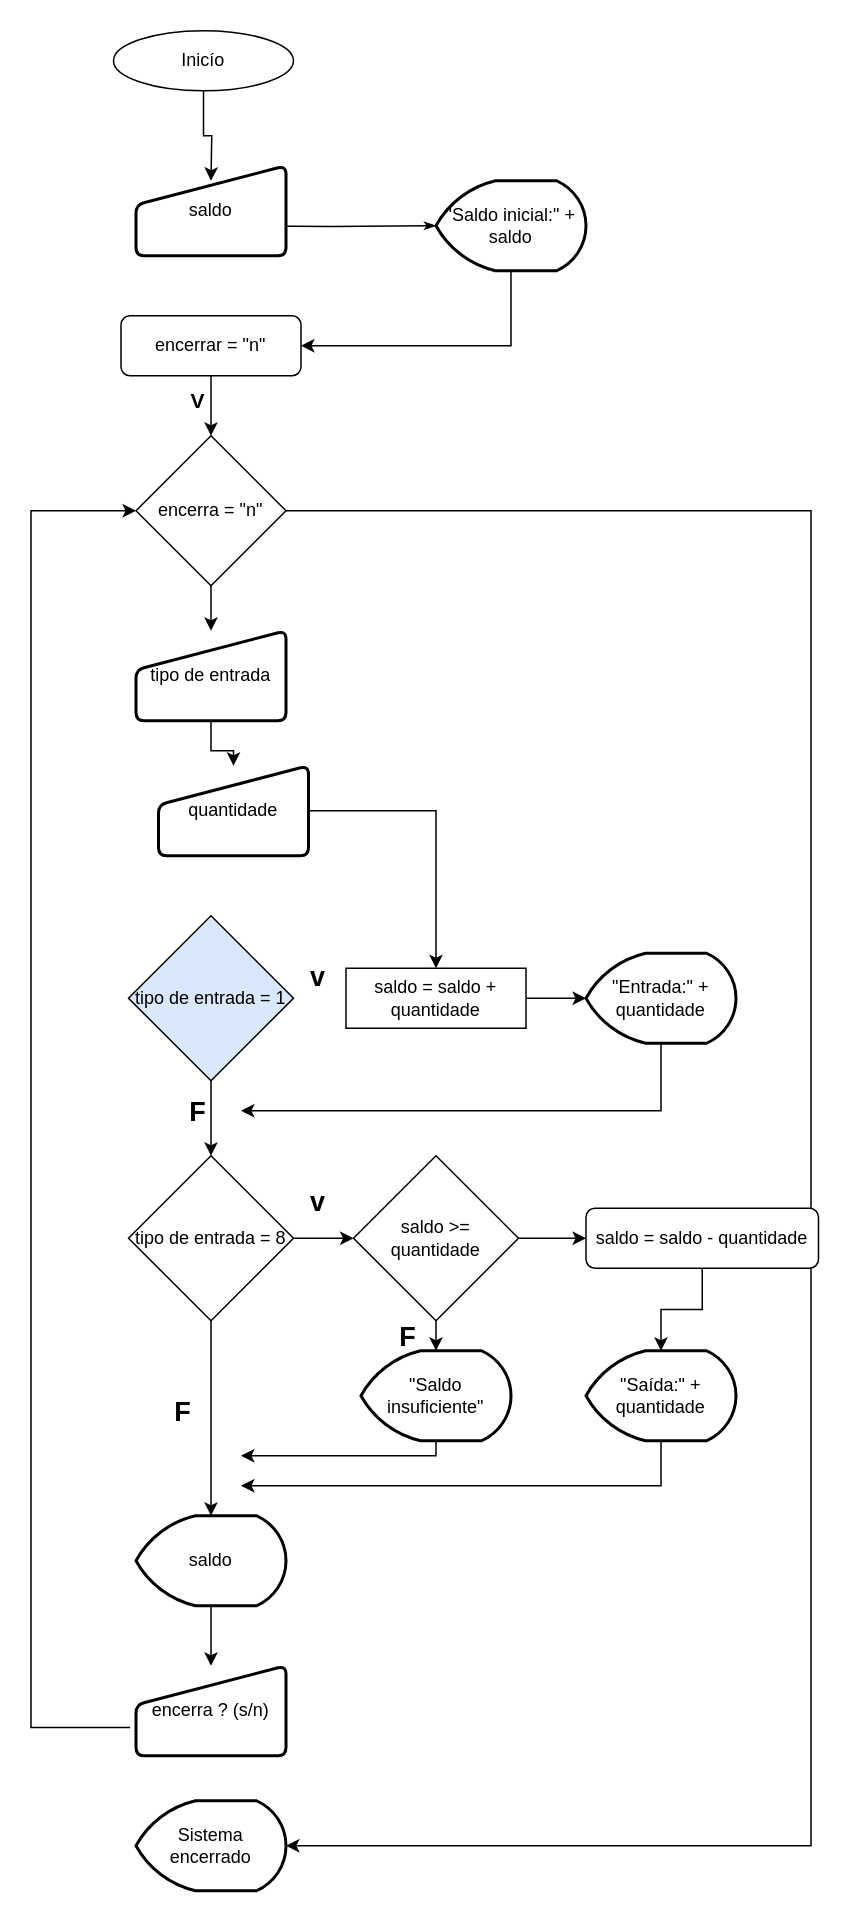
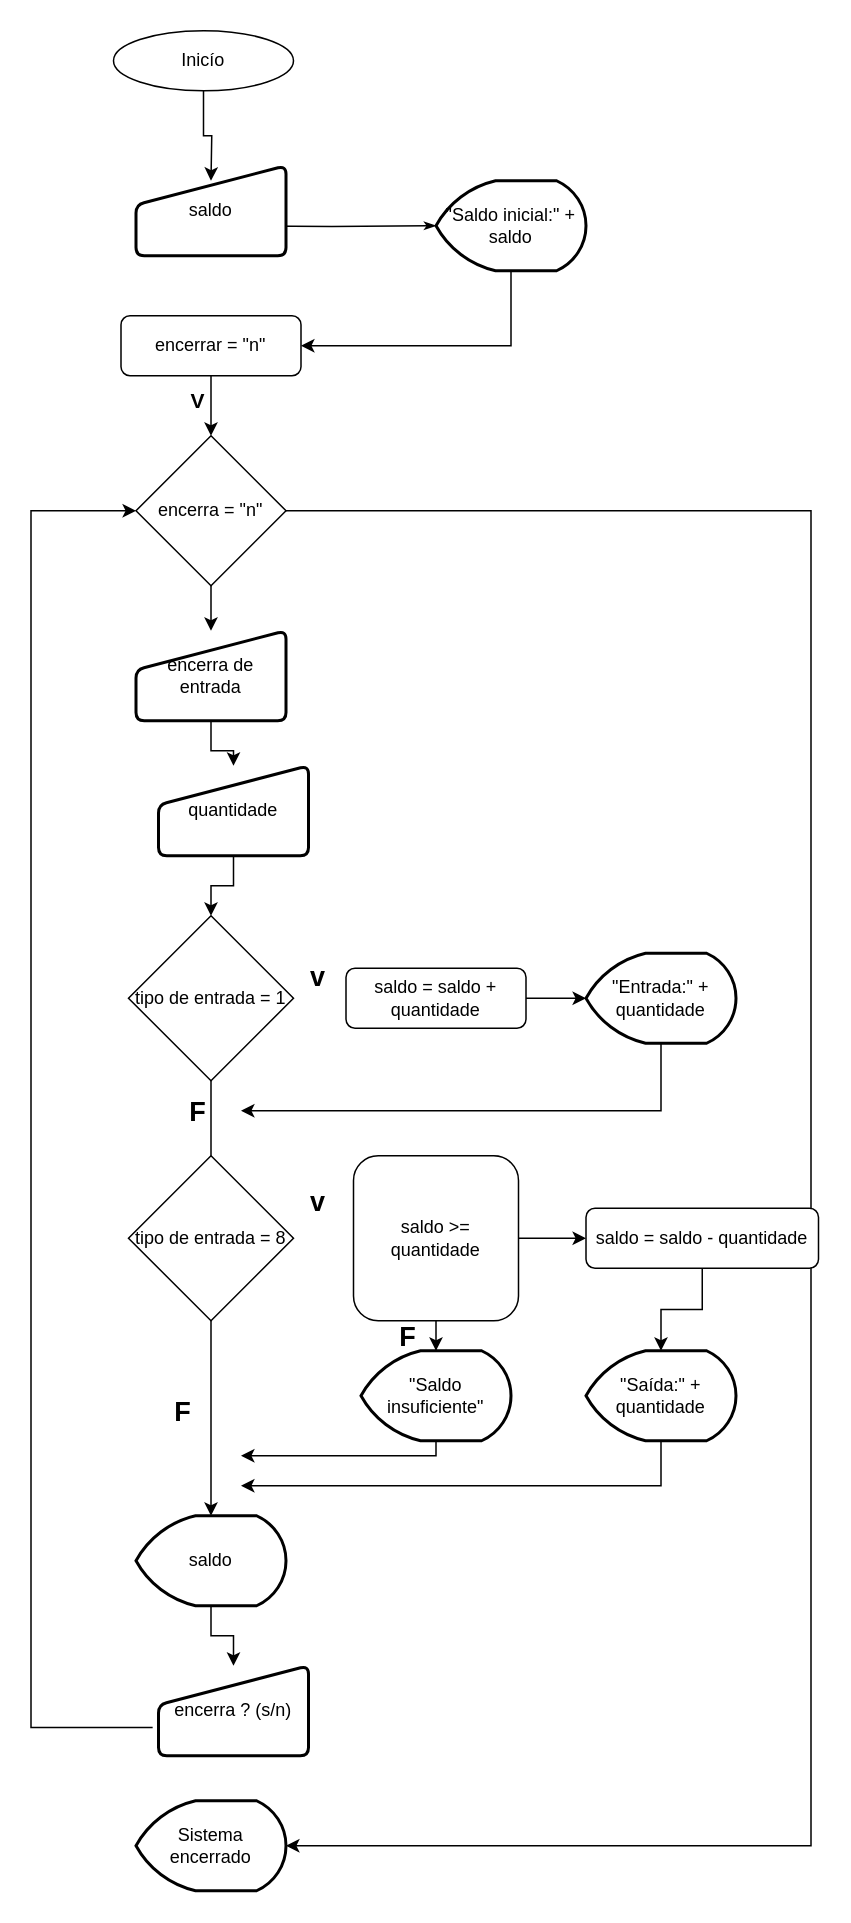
(211, 676) -> (211, 676)
(436, 821) -> (227, 886)
(211, 998) -> (211, 998)
(436, 998) -> (436, 998)
(211, 1144) -> (211, 1148)
(318, 1238) -> none
(436, 1238) -> (436, 1238)
(211, 1711) -> (233, 1711)
